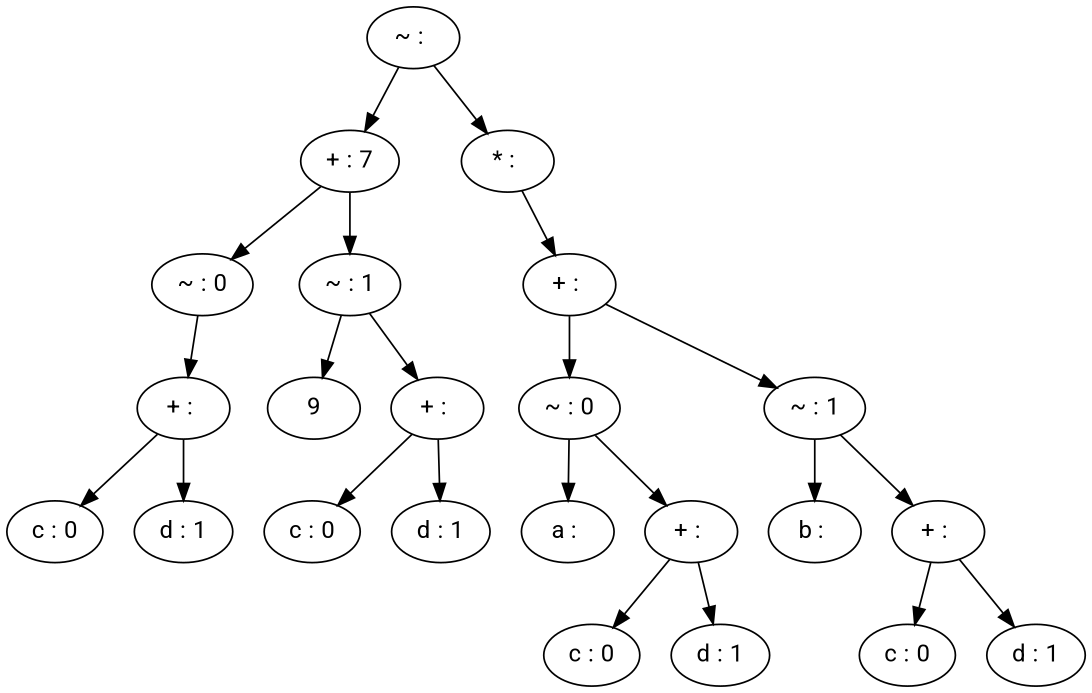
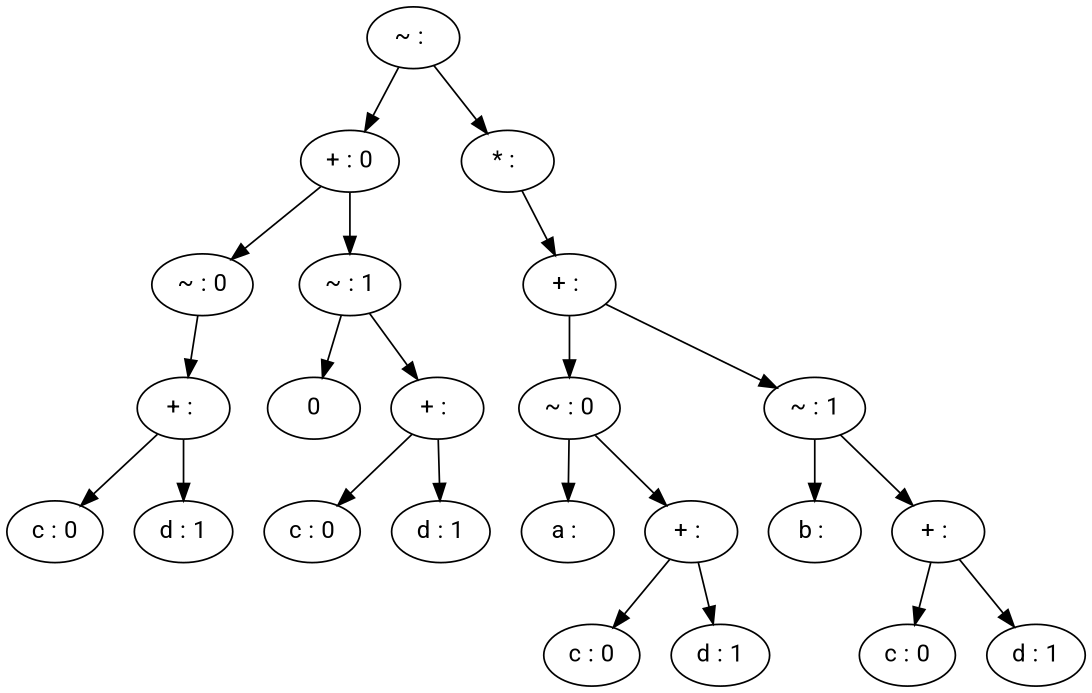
(350, 161) -> (350, 161)
(314, 408) -> (314, 408)
